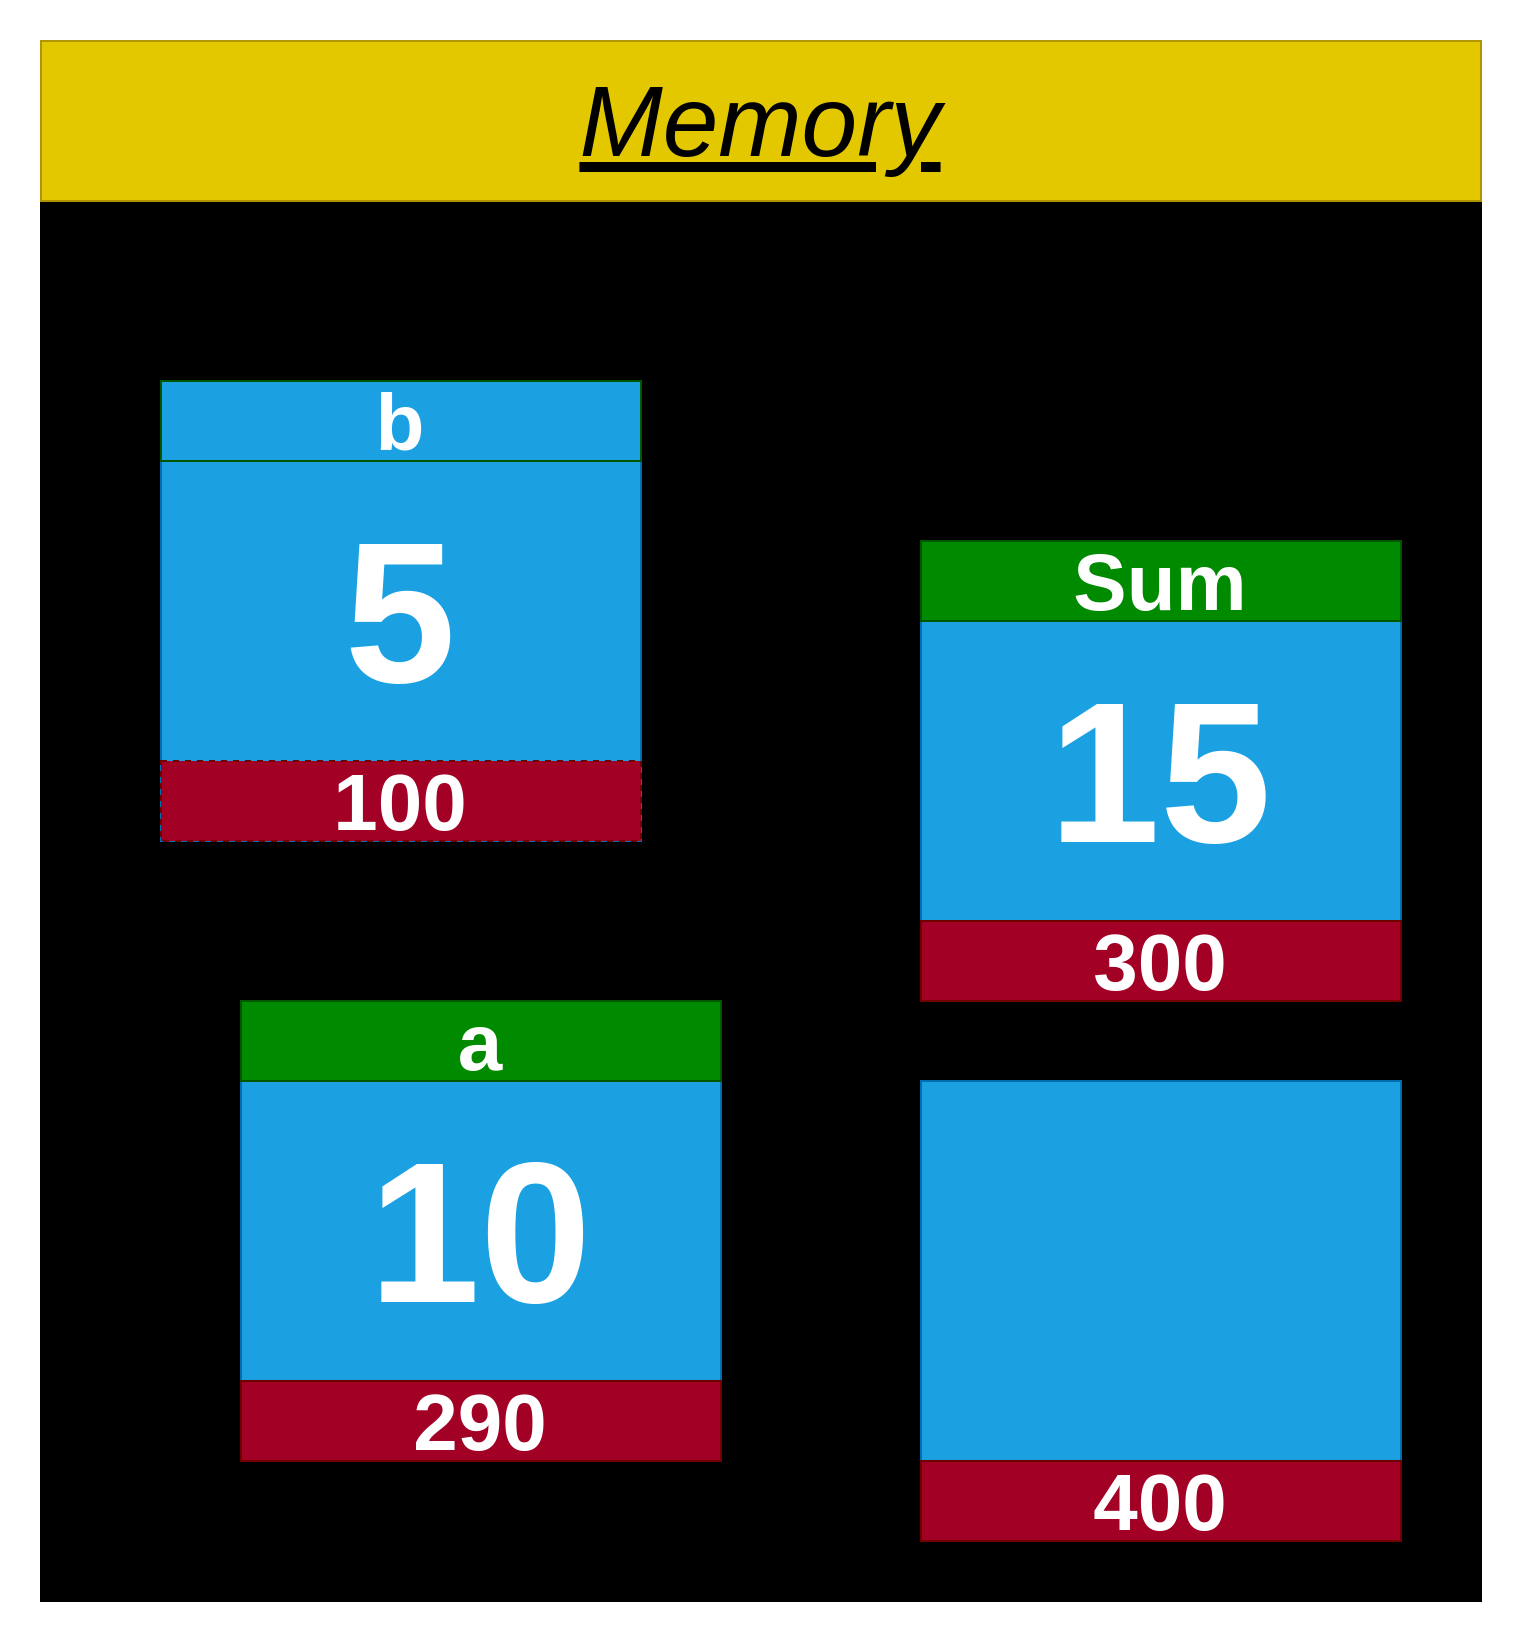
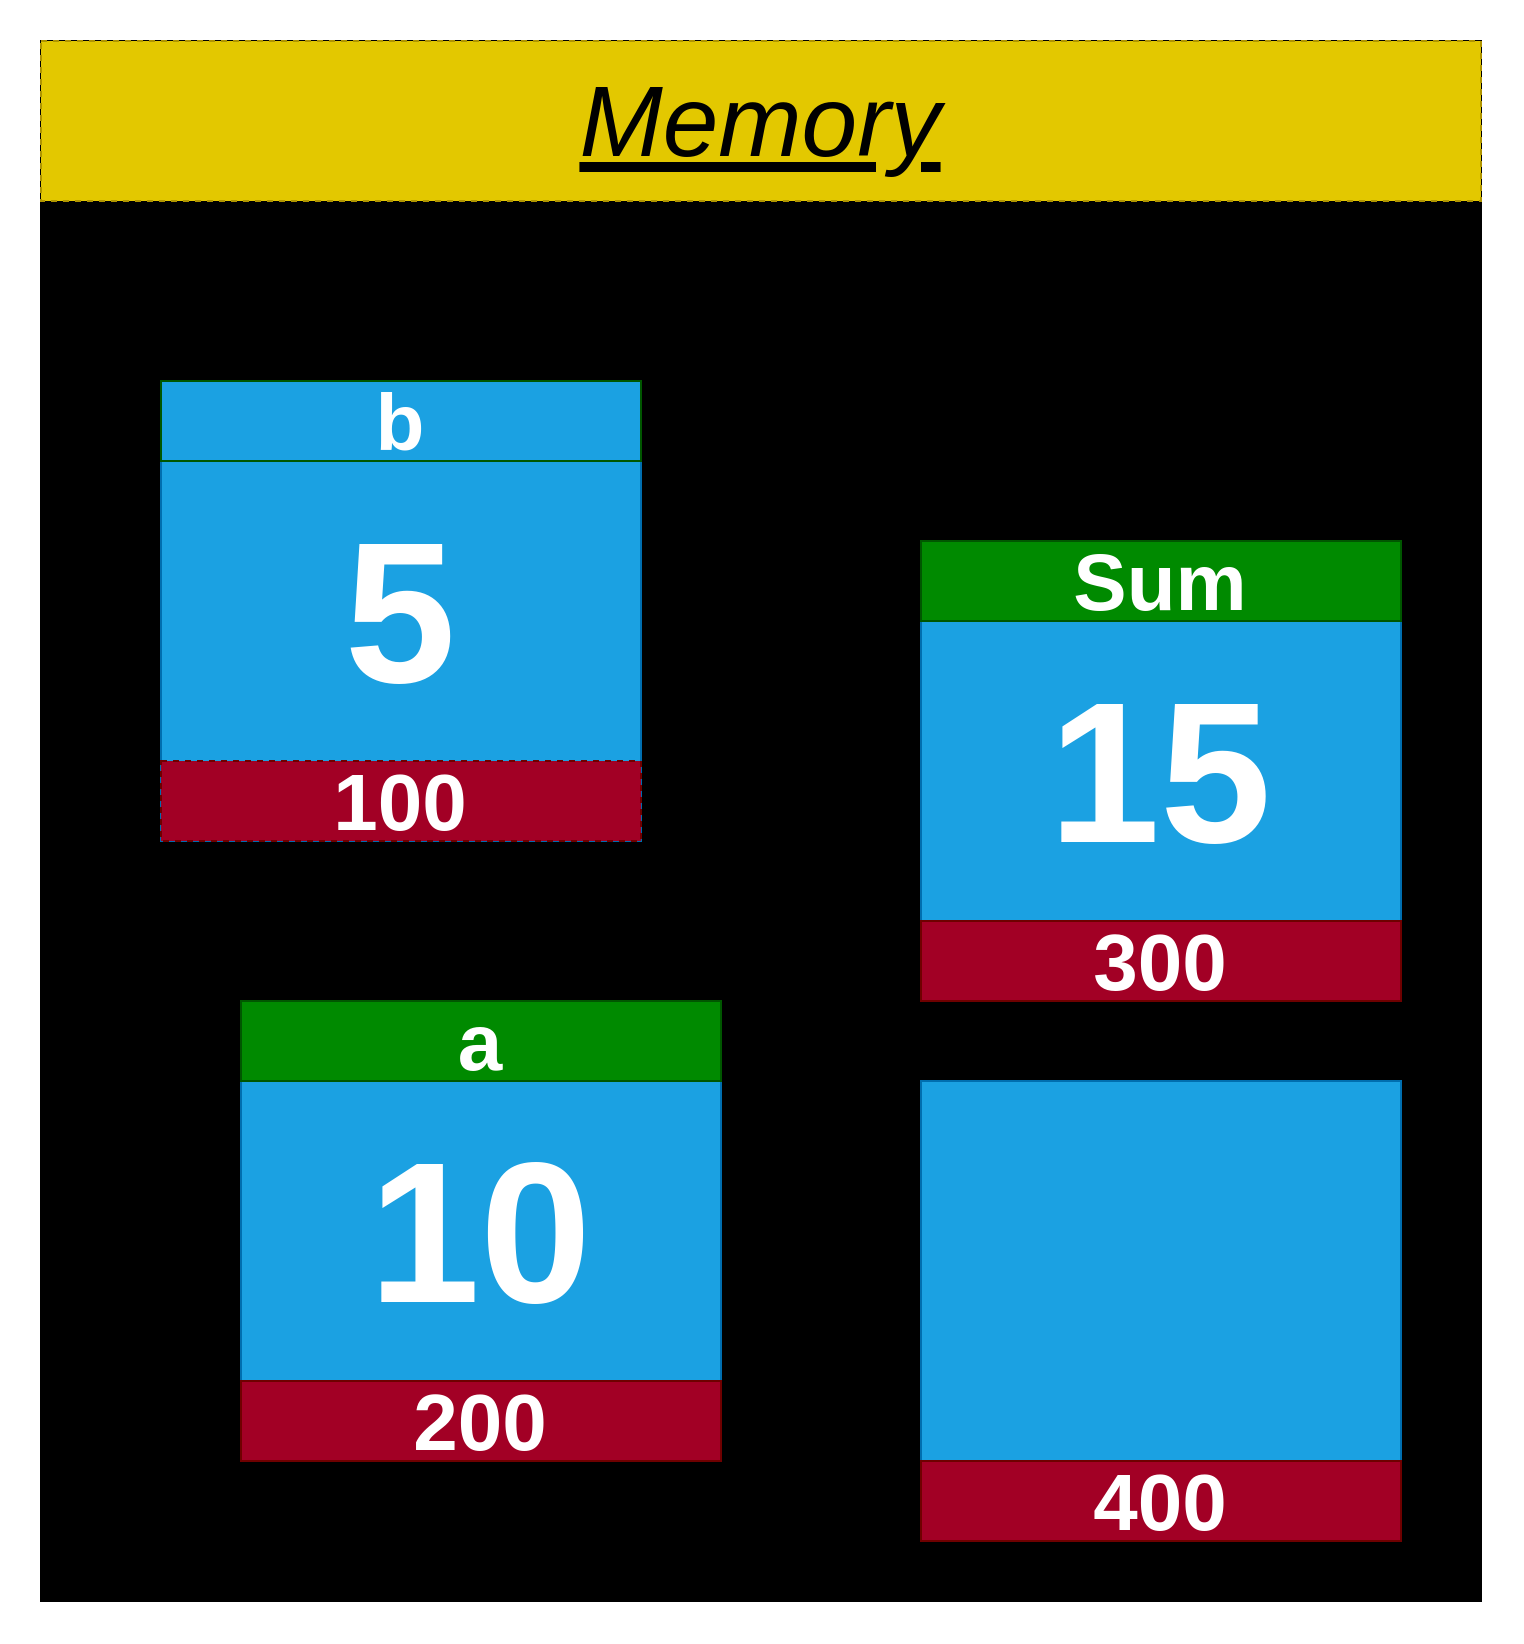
(761, 121) -> (761, 121)
(481, 1421) -> (481, 1421)
